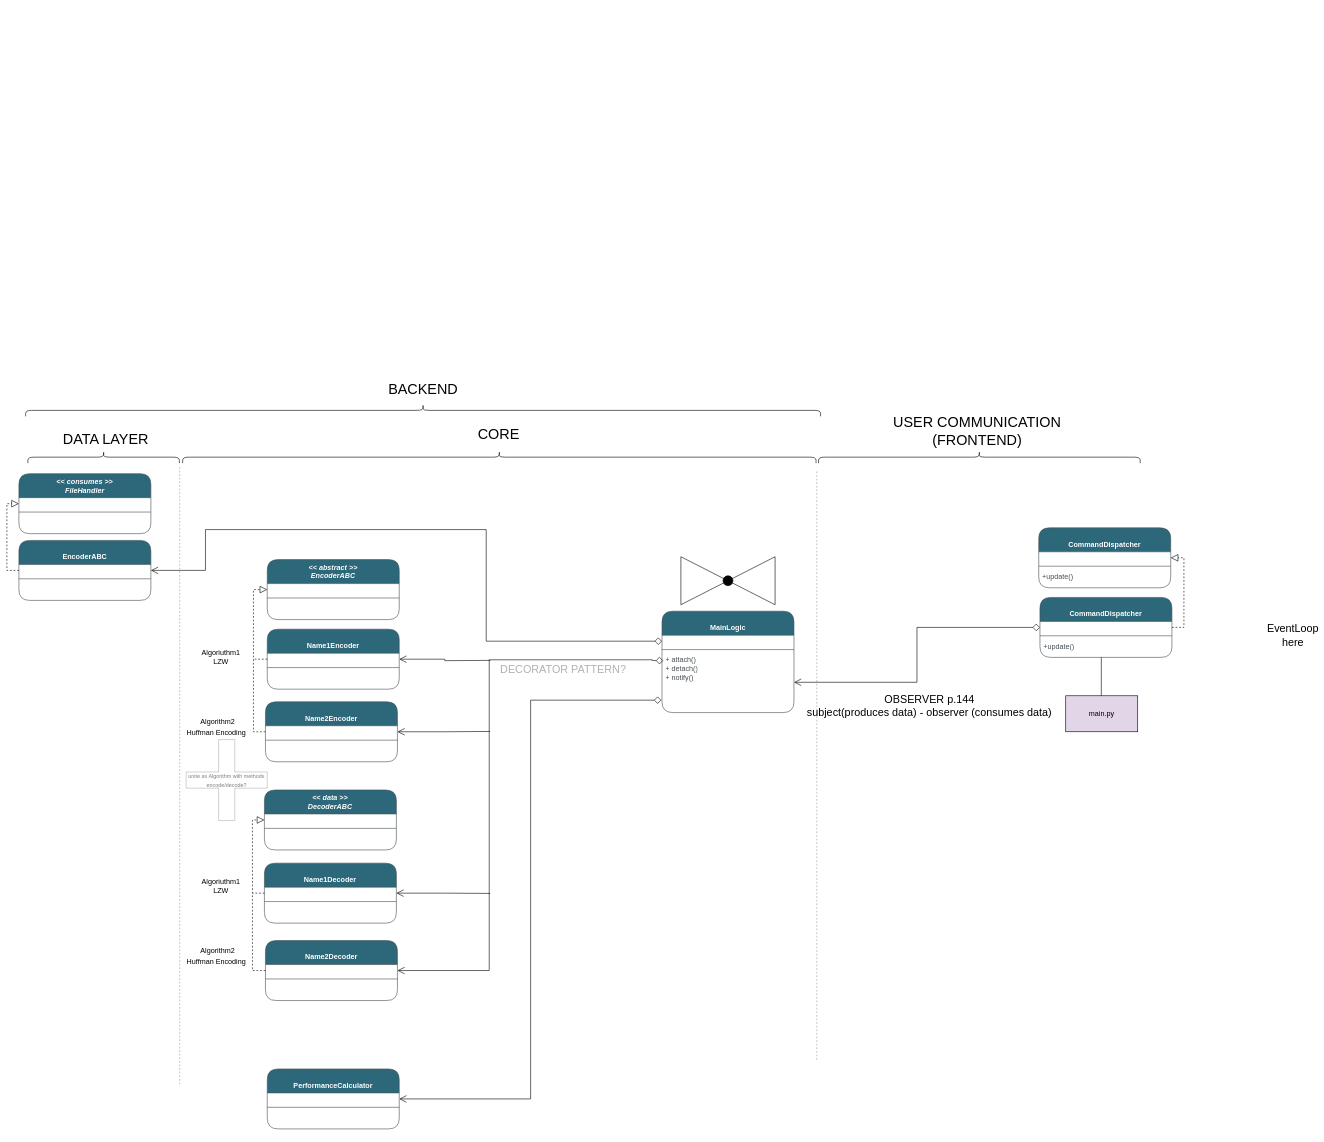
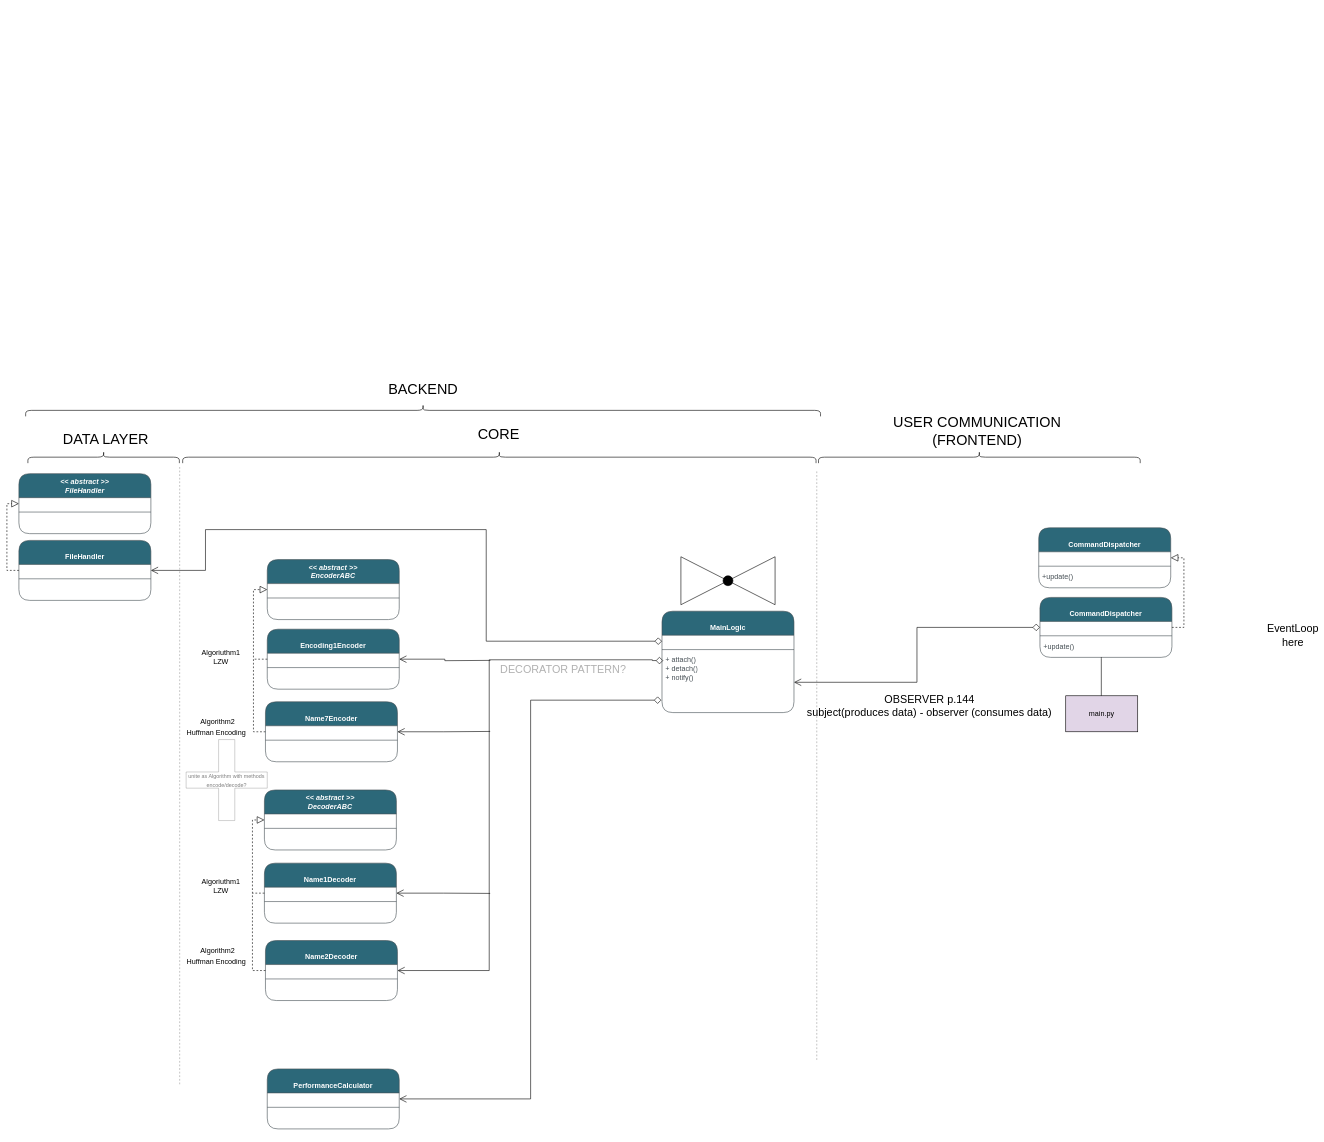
(85, 487) -> (85, 487)
(85, 549) -> (85, 549)
(333, 638) -> (333, 638)
(332, 710) -> (332, 710)
(330, 803) -> (330, 803)
